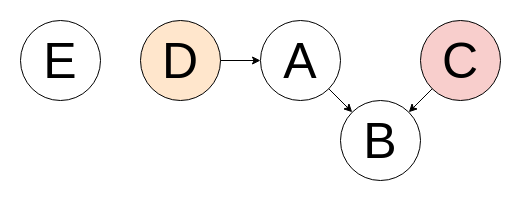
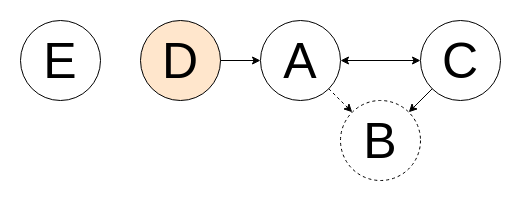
none -> (380, 61)
(461, 61) -> (461, 61)
(338, 98) -> (338, 98)
(381, 141) -> (381, 141)
